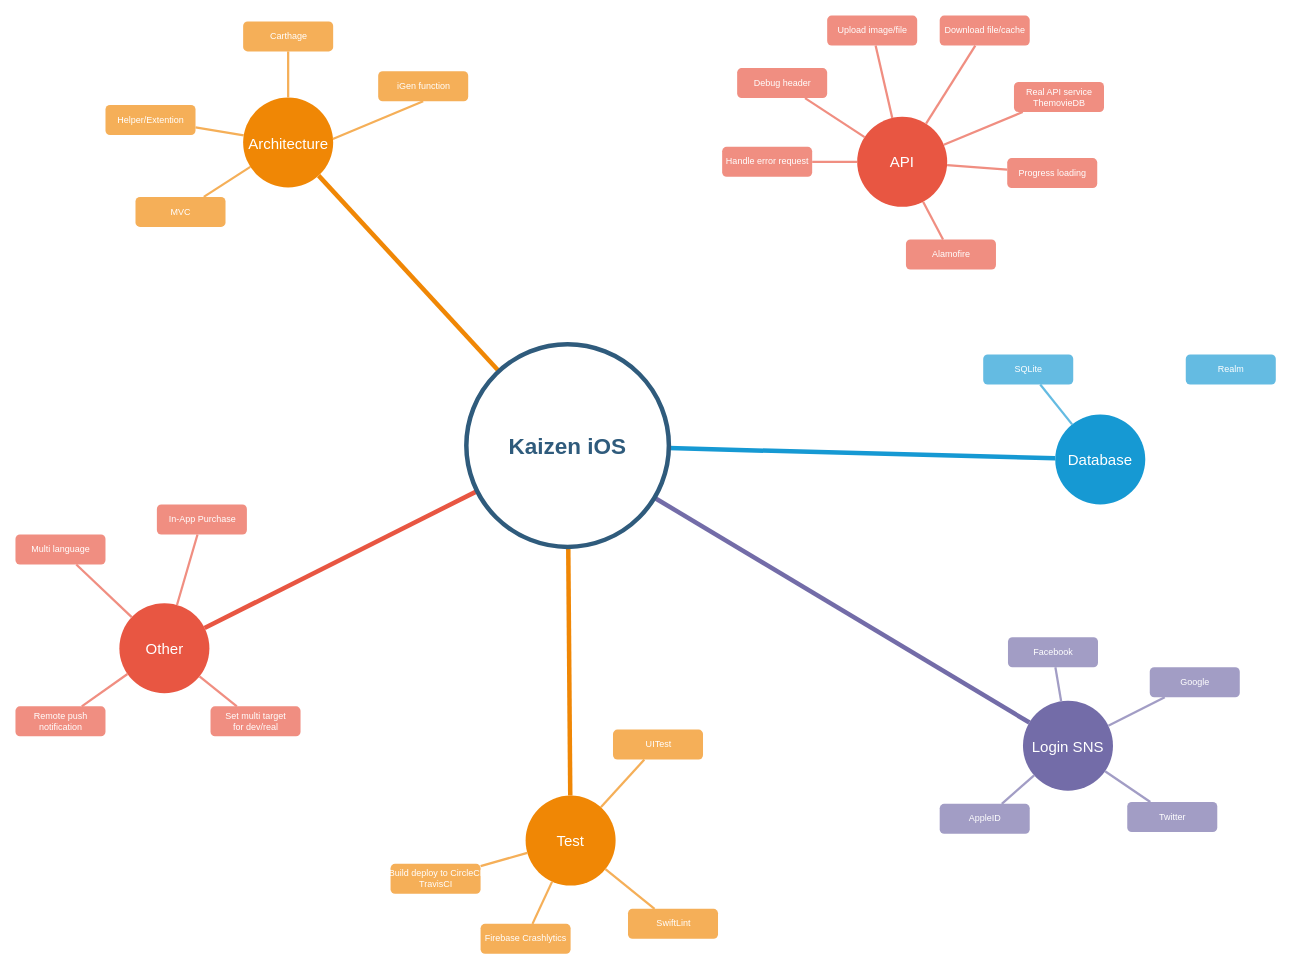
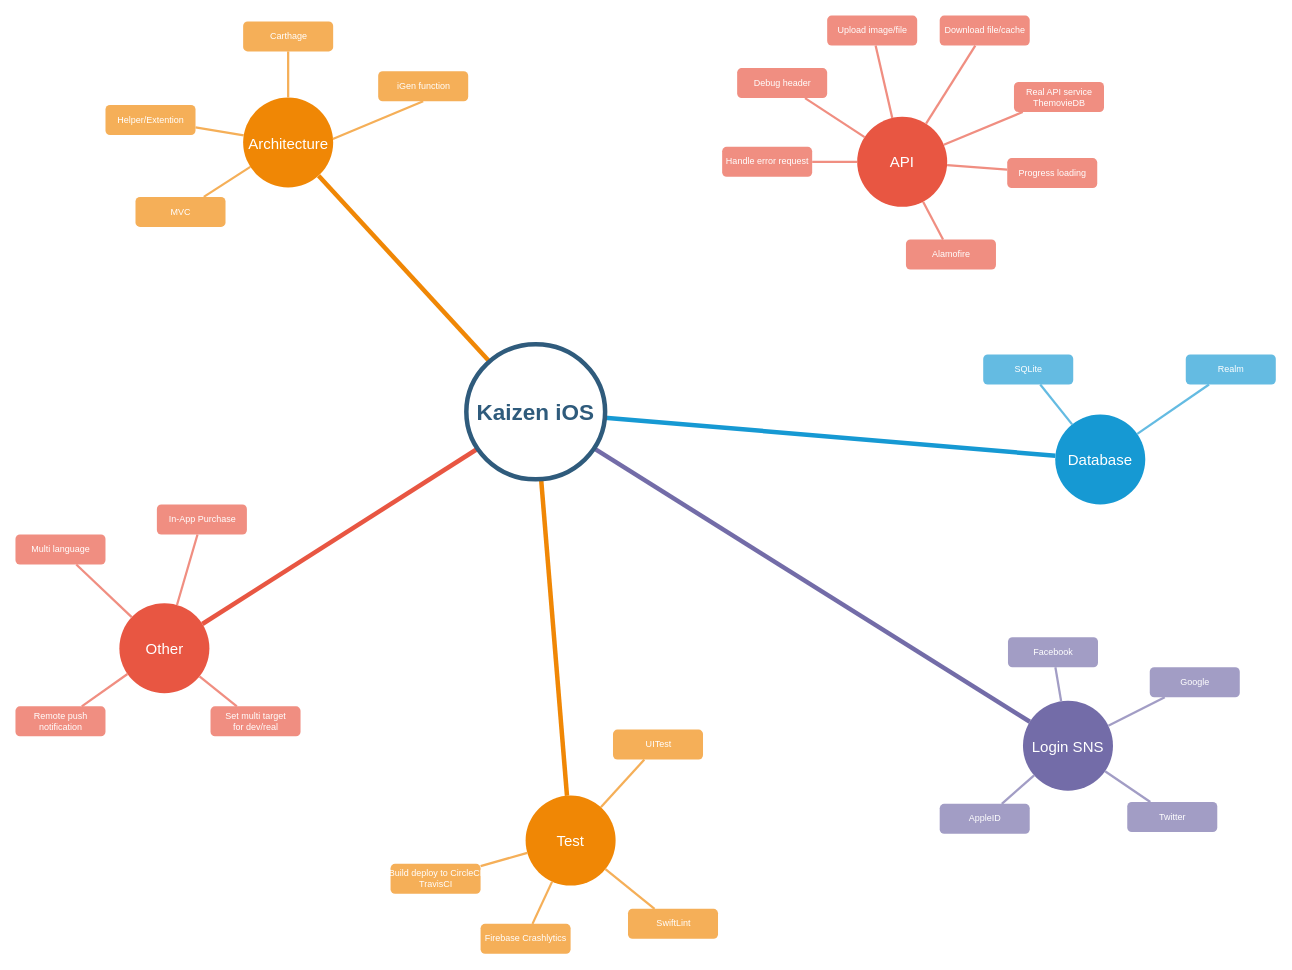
none -> (1172, 409)
(567, 446) -> (536, 412)
